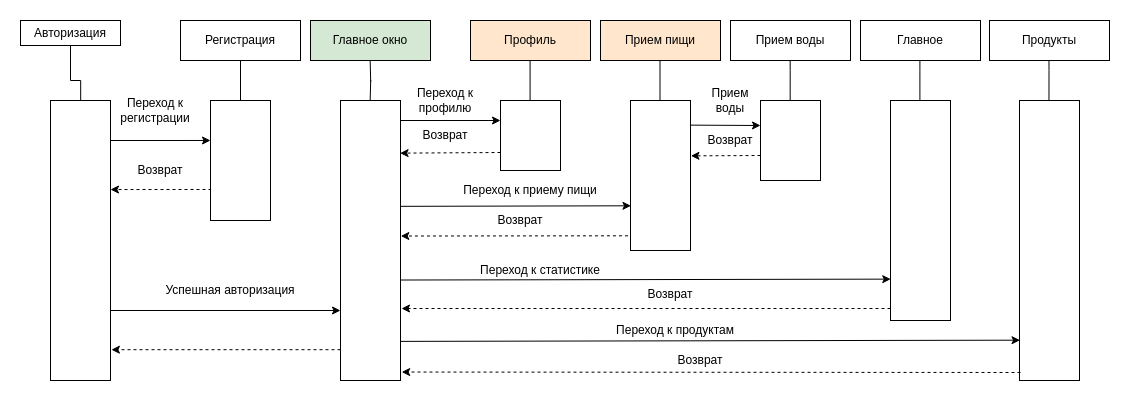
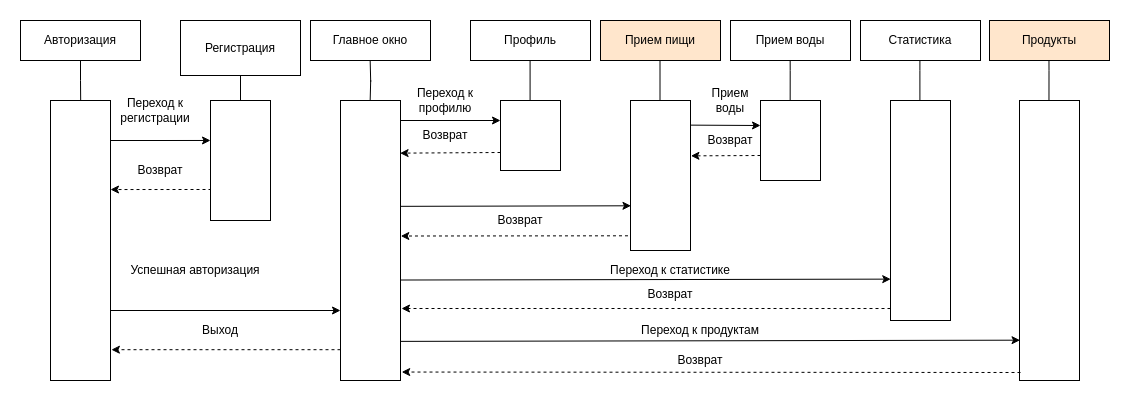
(71, 33) -> (81, 41)
(241, 41) -> (241, 48)
(371, 41) -> (371, 41)
(531, 41) -> (531, 41)
(921, 41) -> (921, 41)
(1050, 41) -> (1050, 41)
(531, 191) -> none
(541, 271) -> (671, 271)
(231, 291) -> (196, 271)
none -> (221, 331)
(676, 331) -> (701, 331)
